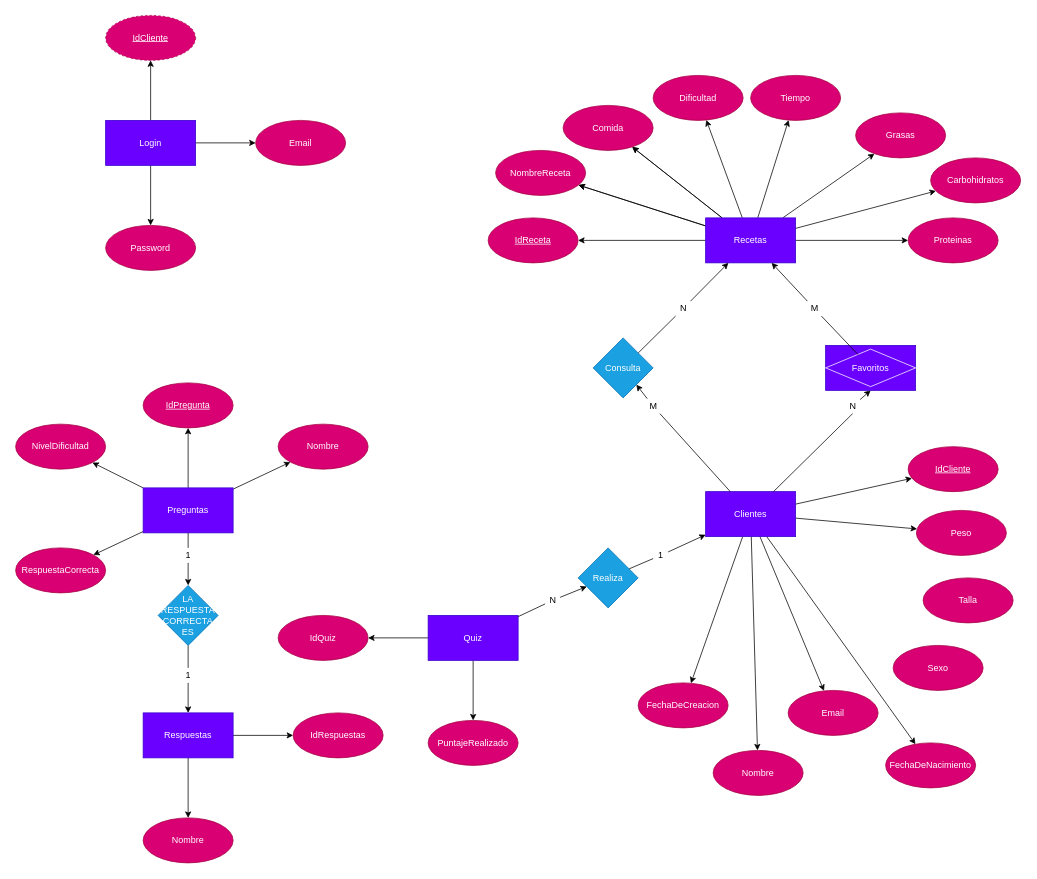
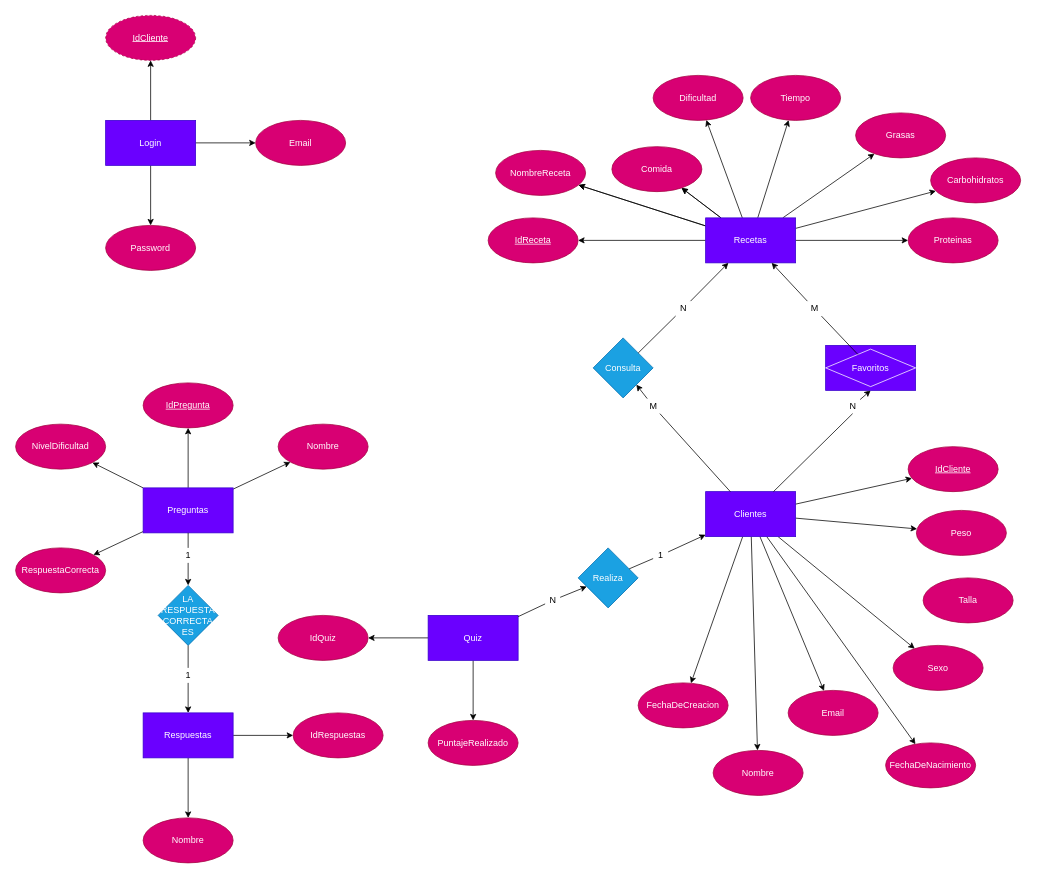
(608, 128) -> (657, 169)
none -> (844, 591)
